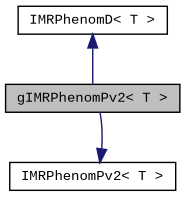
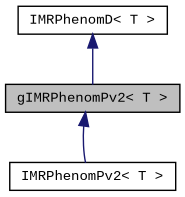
(102, 130) -> (83, 144)
